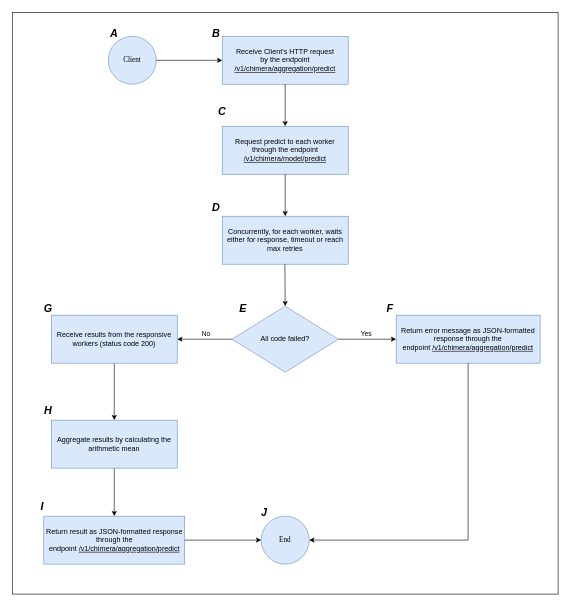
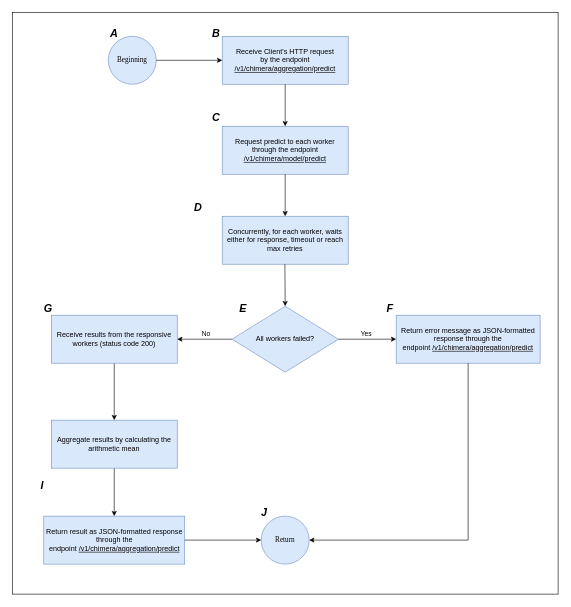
(132, 60) -> (132, 60)
(222, 111) -> (216, 117)
(216, 207) -> (198, 207)
(285, 339) -> (285, 339)
(48, 411) -> none
(42, 507) -> (42, 486)
(285, 540) -> (285, 540)
